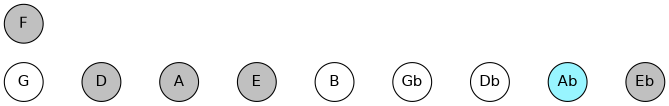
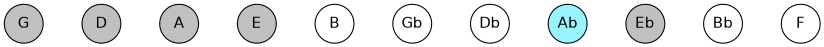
(24, 24) -> (801, 24)
none -> (723, 24)
(24, 82) -> (24, 24)
